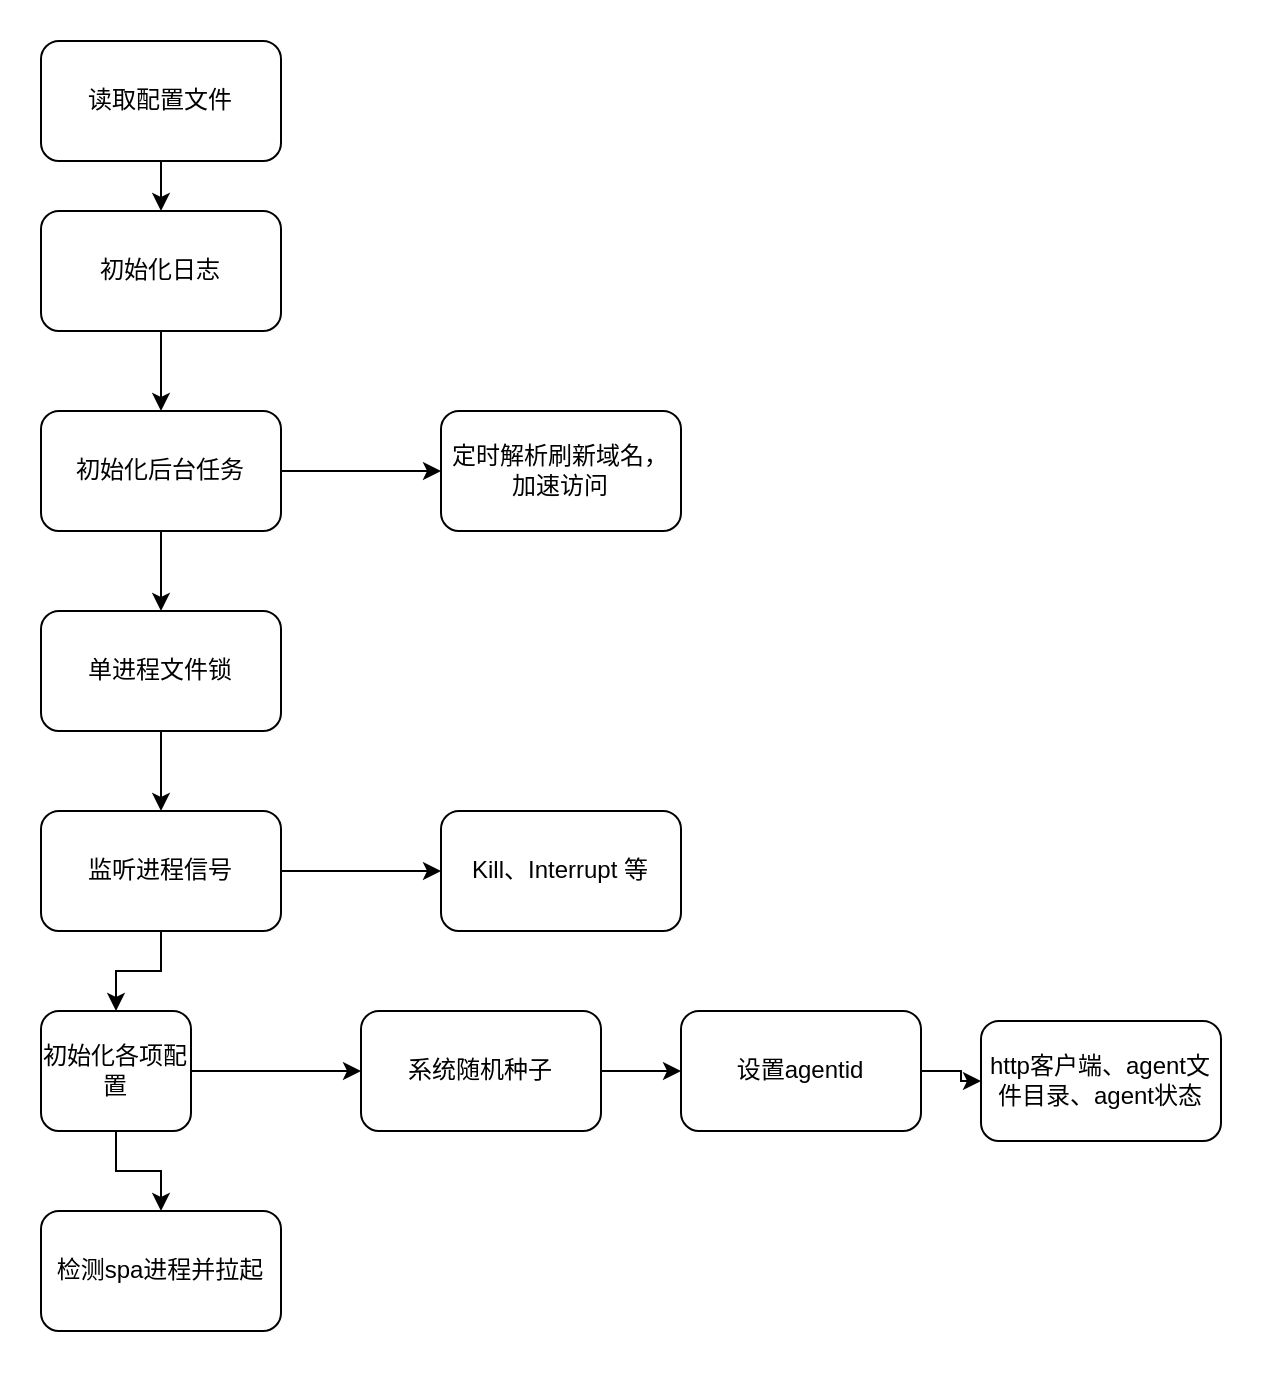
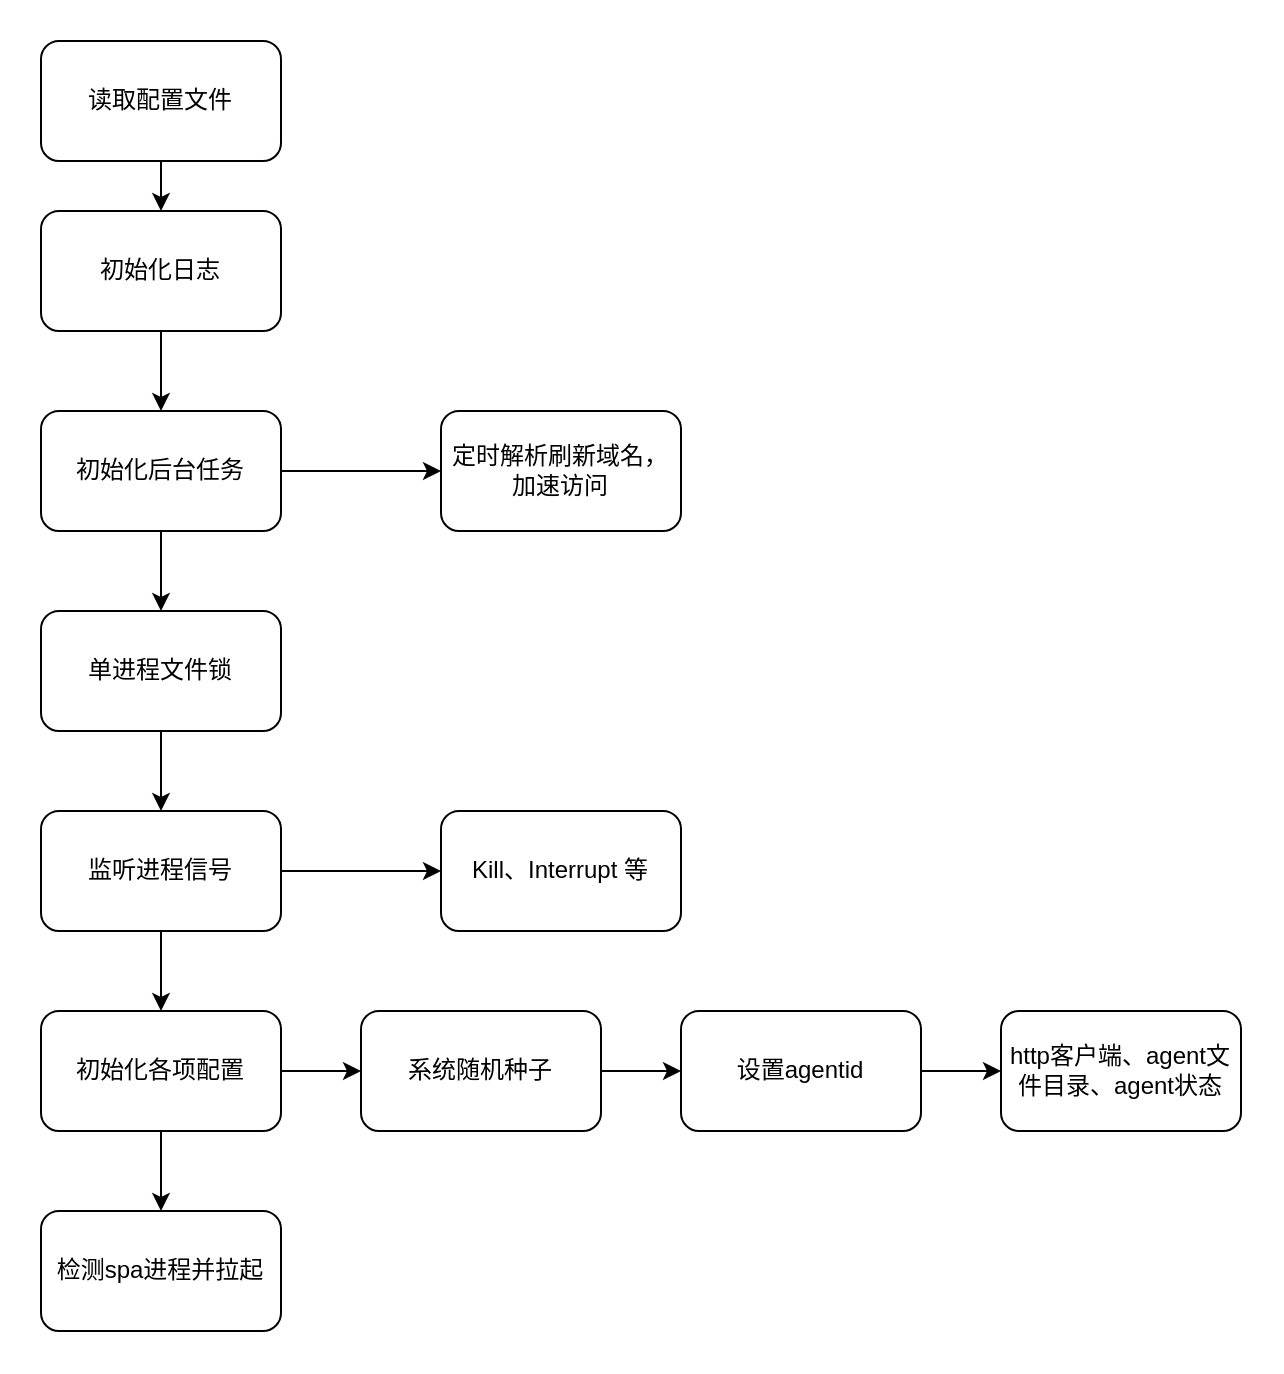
(116, 1071) -> (161, 1071)
(1101, 1081) -> (1121, 1071)
